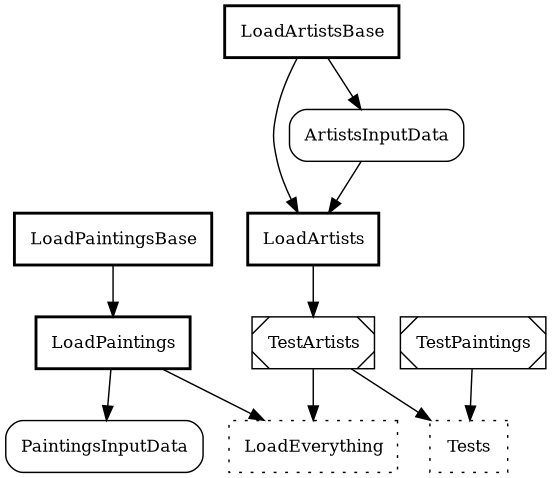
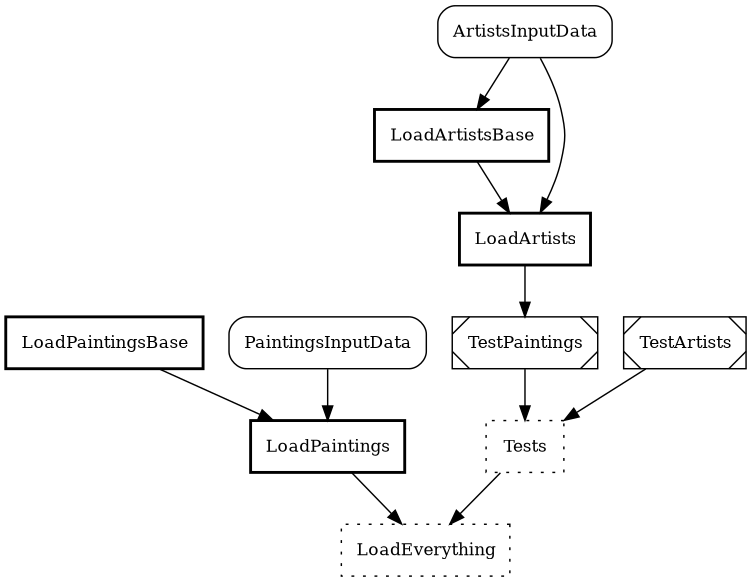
(340, 77) -> (497, 77)
(313, 284) -> (525, 284)
(109, 388) -> (328, 388)
(313, 388) -> (480, 493)
